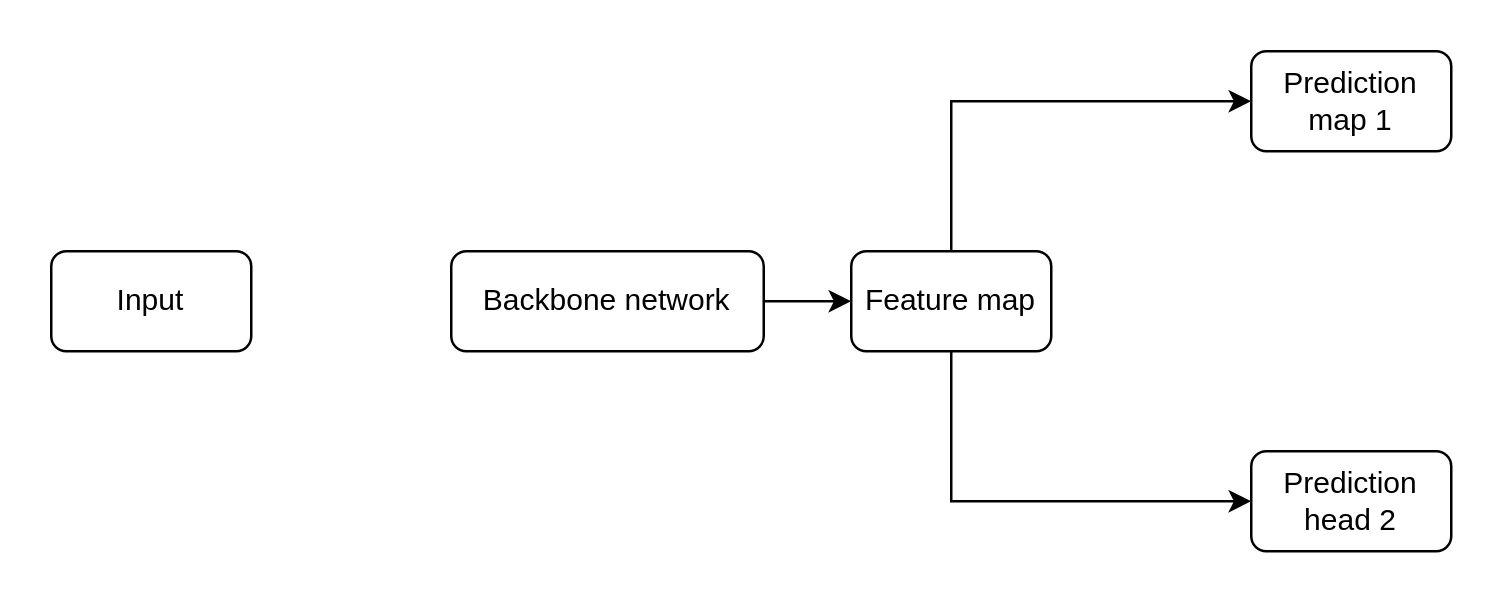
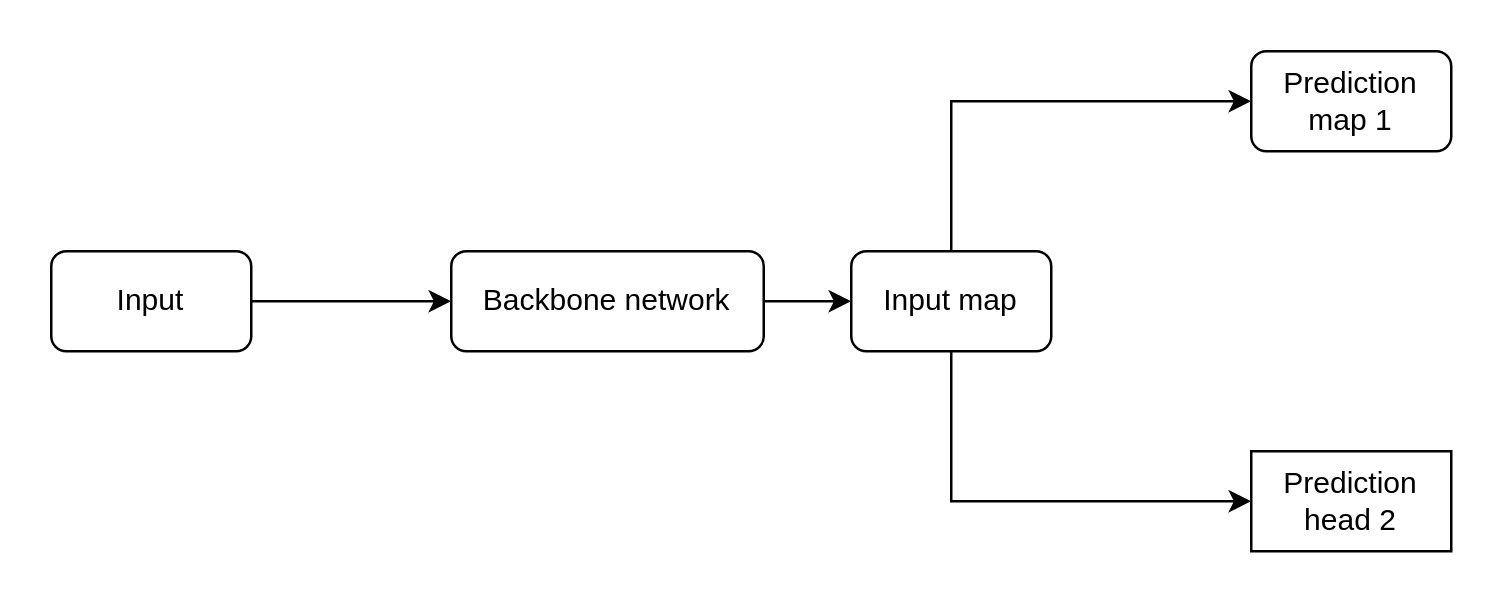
none -> (343, 301)
(951, 301) -> (951, 301)
(1351, 501) -> (1351, 501)
